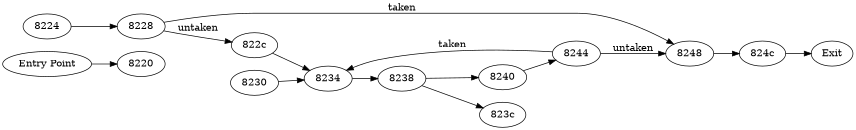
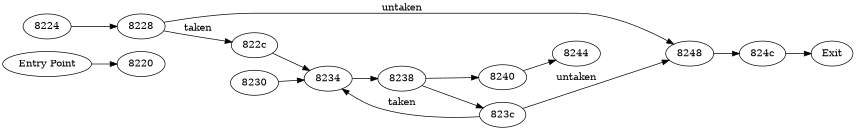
(402, 8) -> (402, 8)
(198, 28) -> (198, 28)
(452, 51) -> (412, 115)
(630, 54) -> (593, 85)
